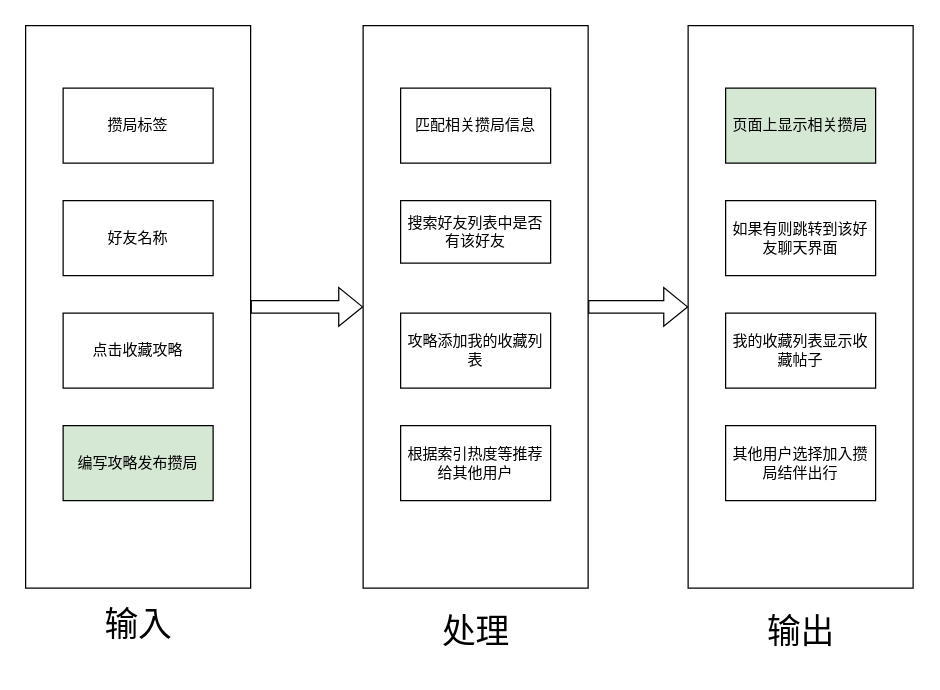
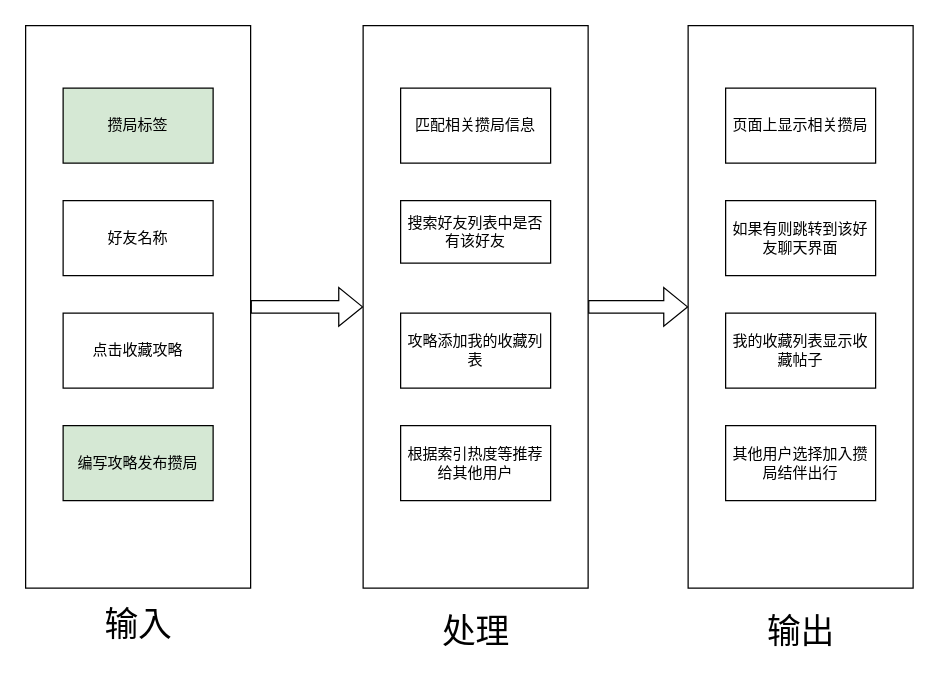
(138, 126) -> (138, 126)
(801, 126) -> (801, 126)
